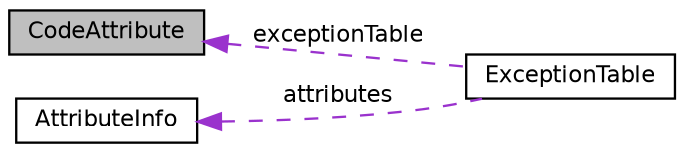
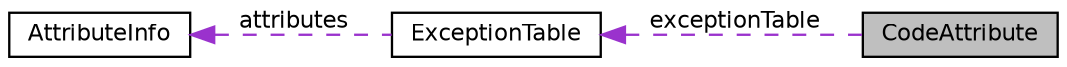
(347, 55) -> (744, 35)
